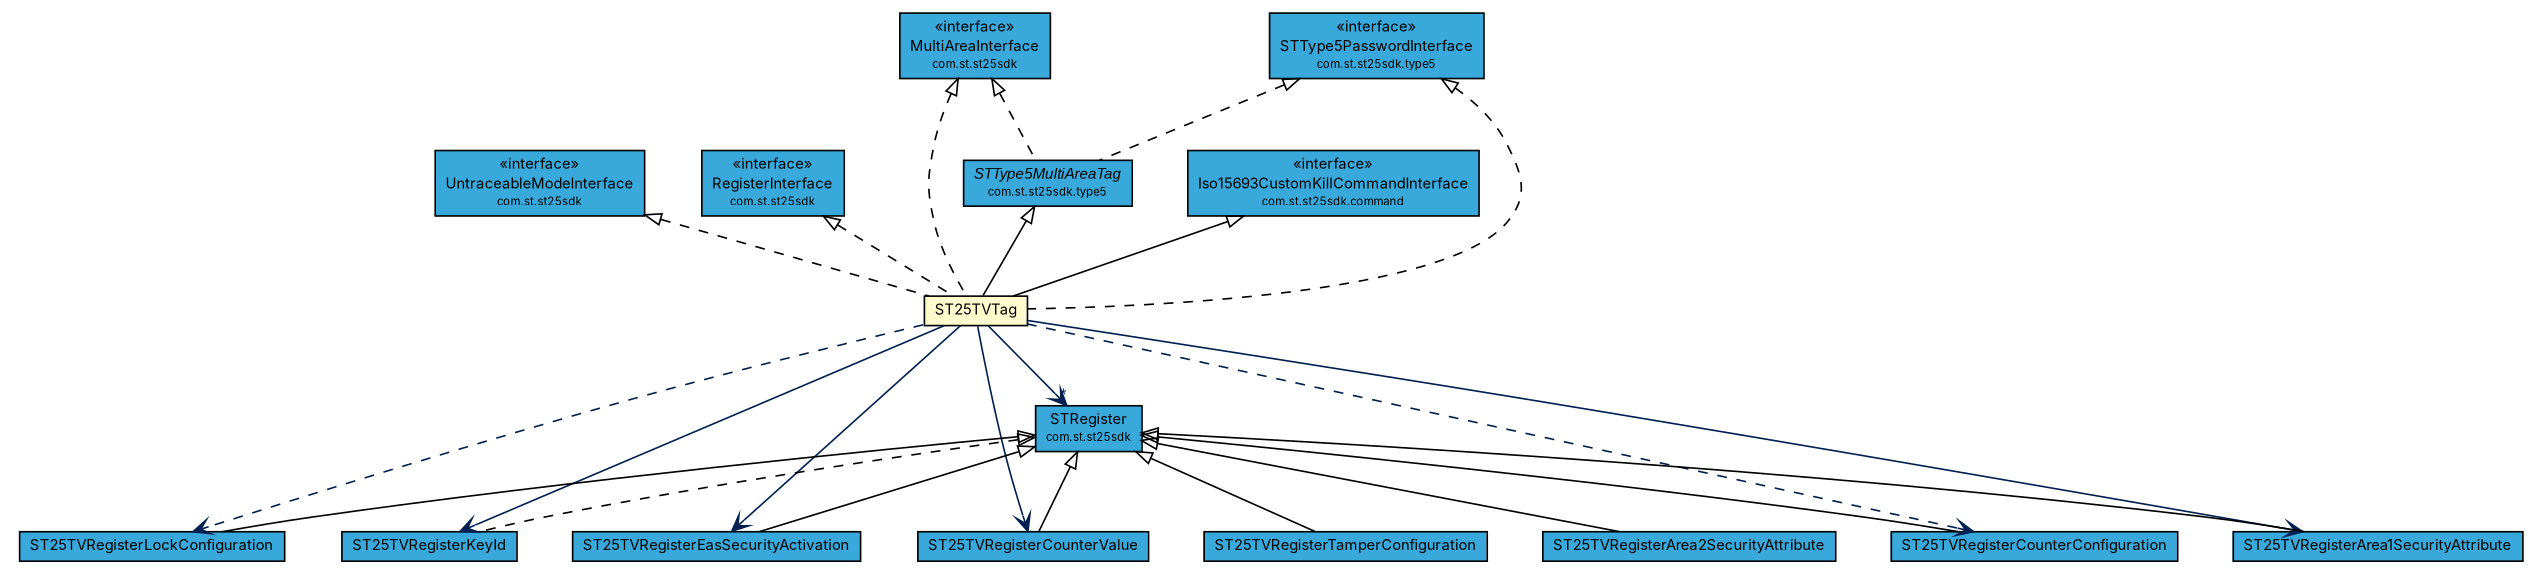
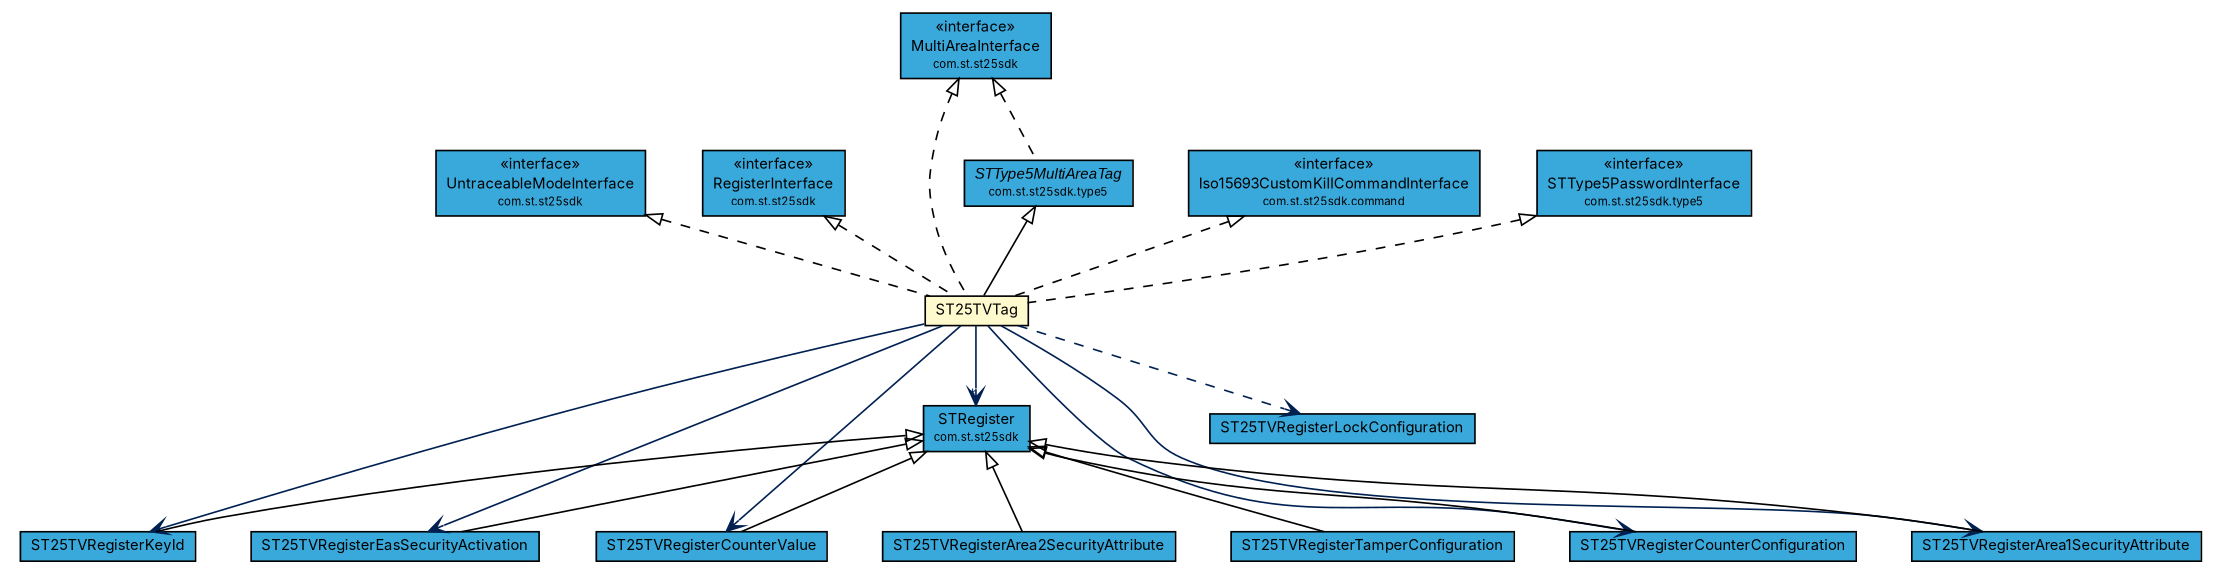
(1192, 123) -> none
(1121, 259) -> (1121, 259)
(1492, 426) -> (1273, 503)
(620, 478) -> none
(748, 480) -> (529, 473)
